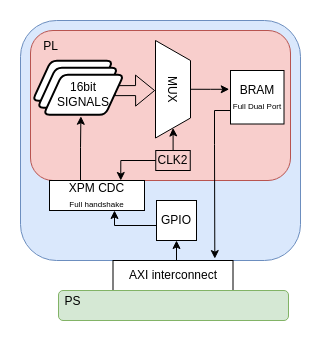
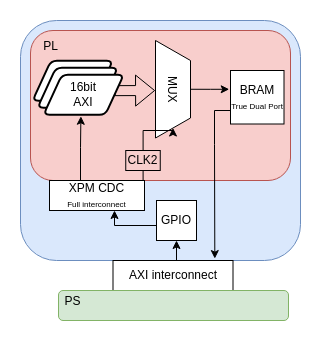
(84, 95) -> (84, 95)
(258, 98) -> (258, 98)
(173, 161) -> (143, 161)
(97, 196) -> (97, 196)
